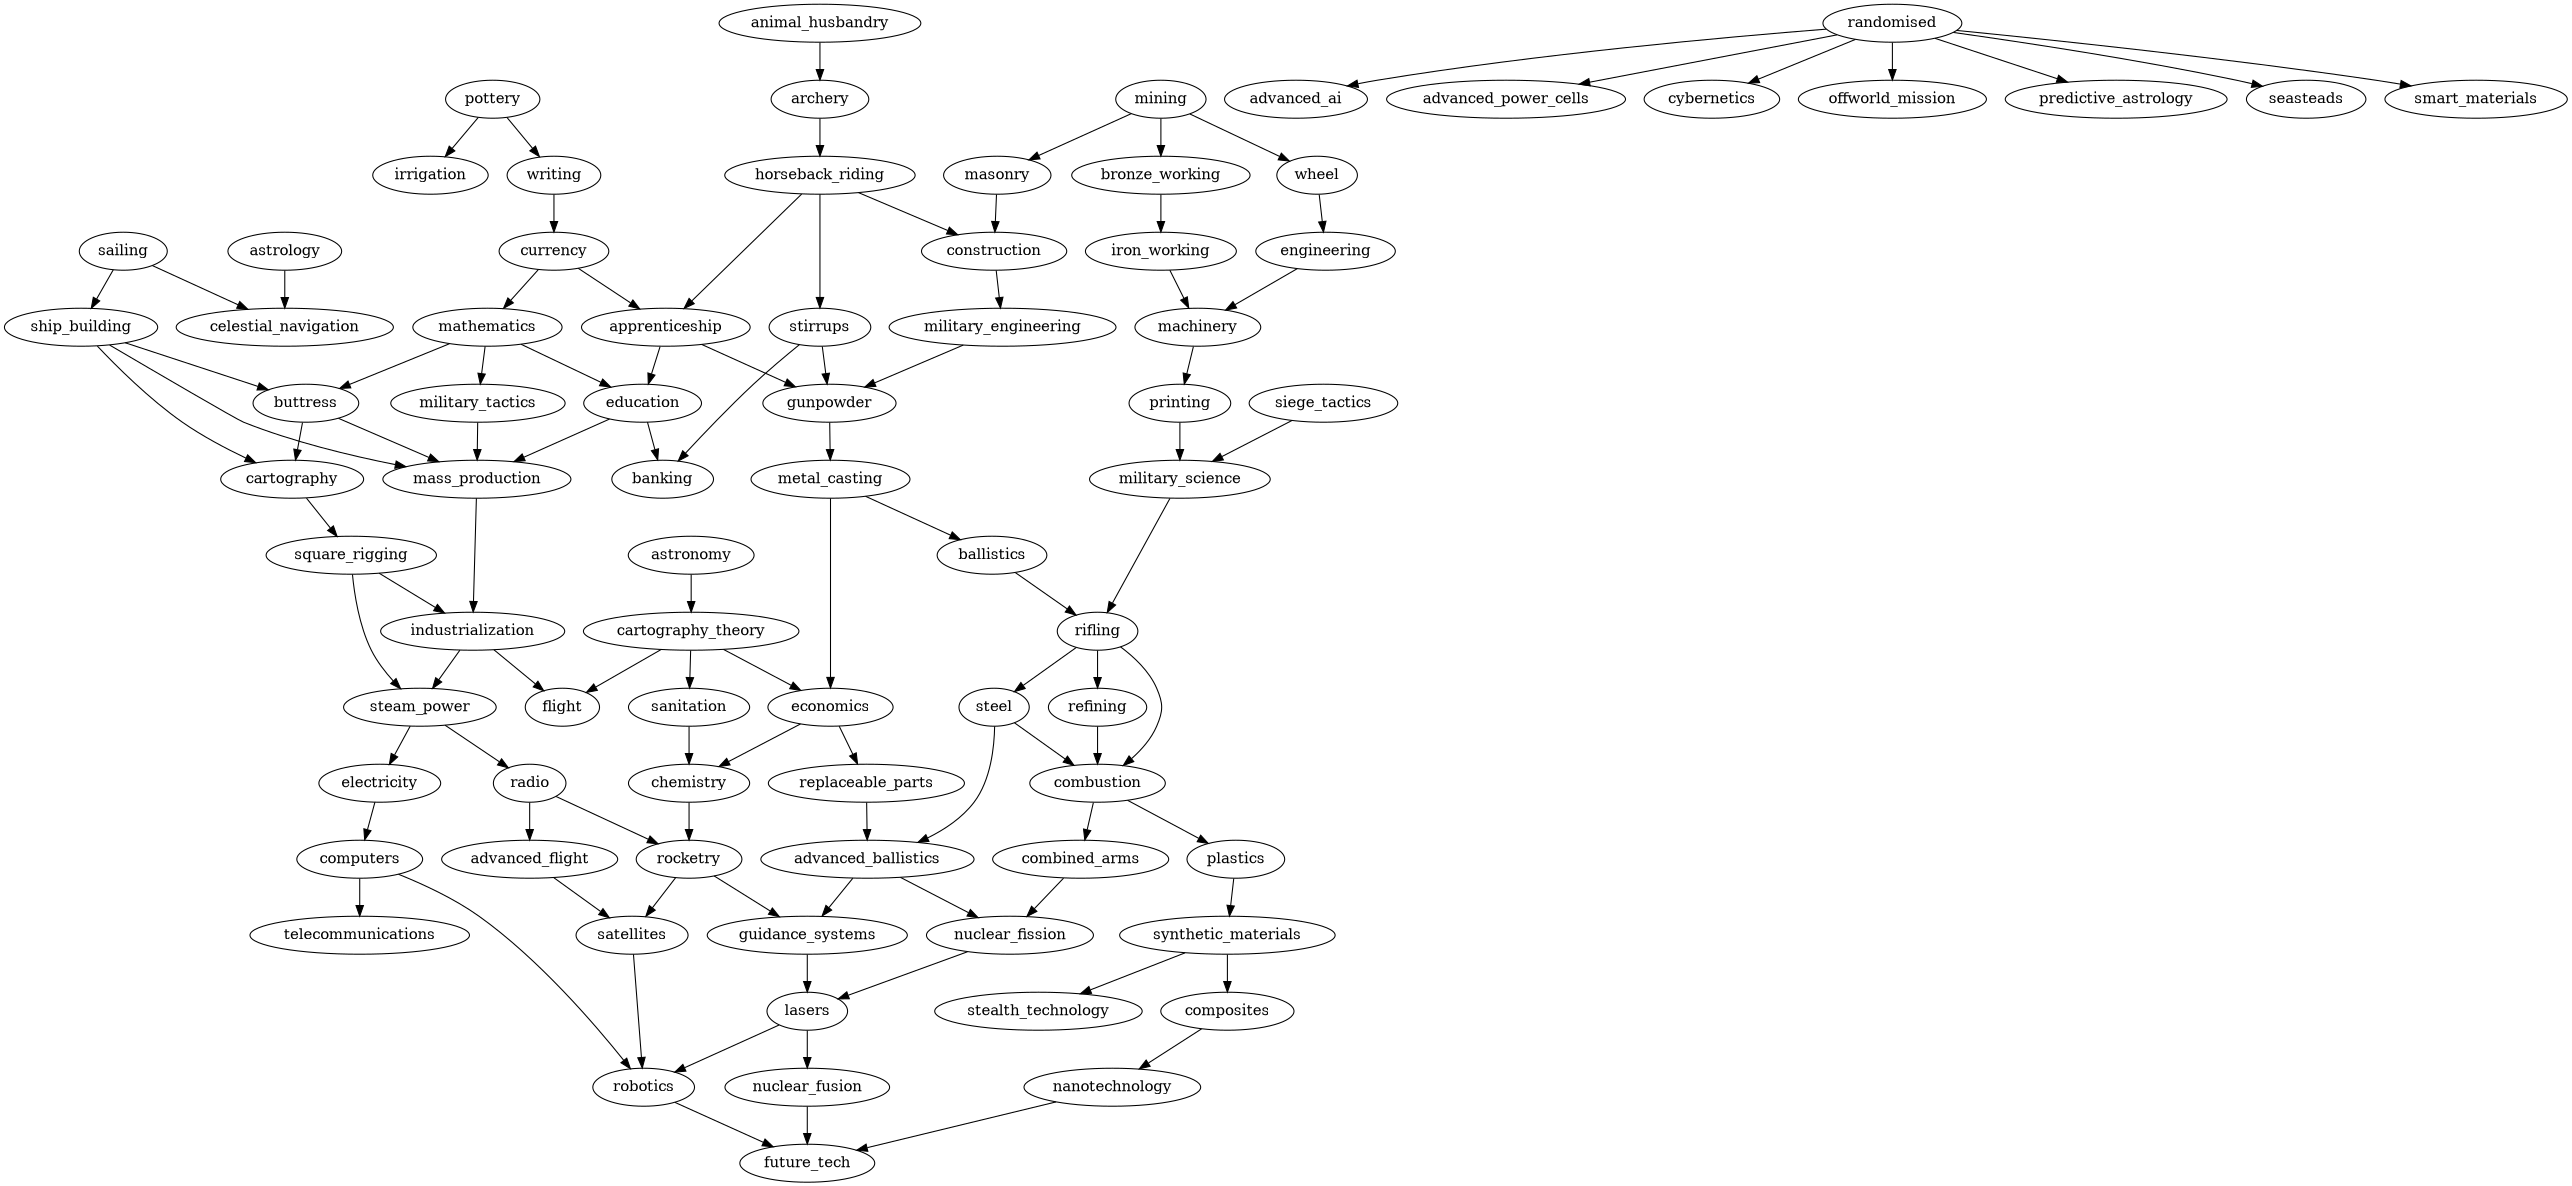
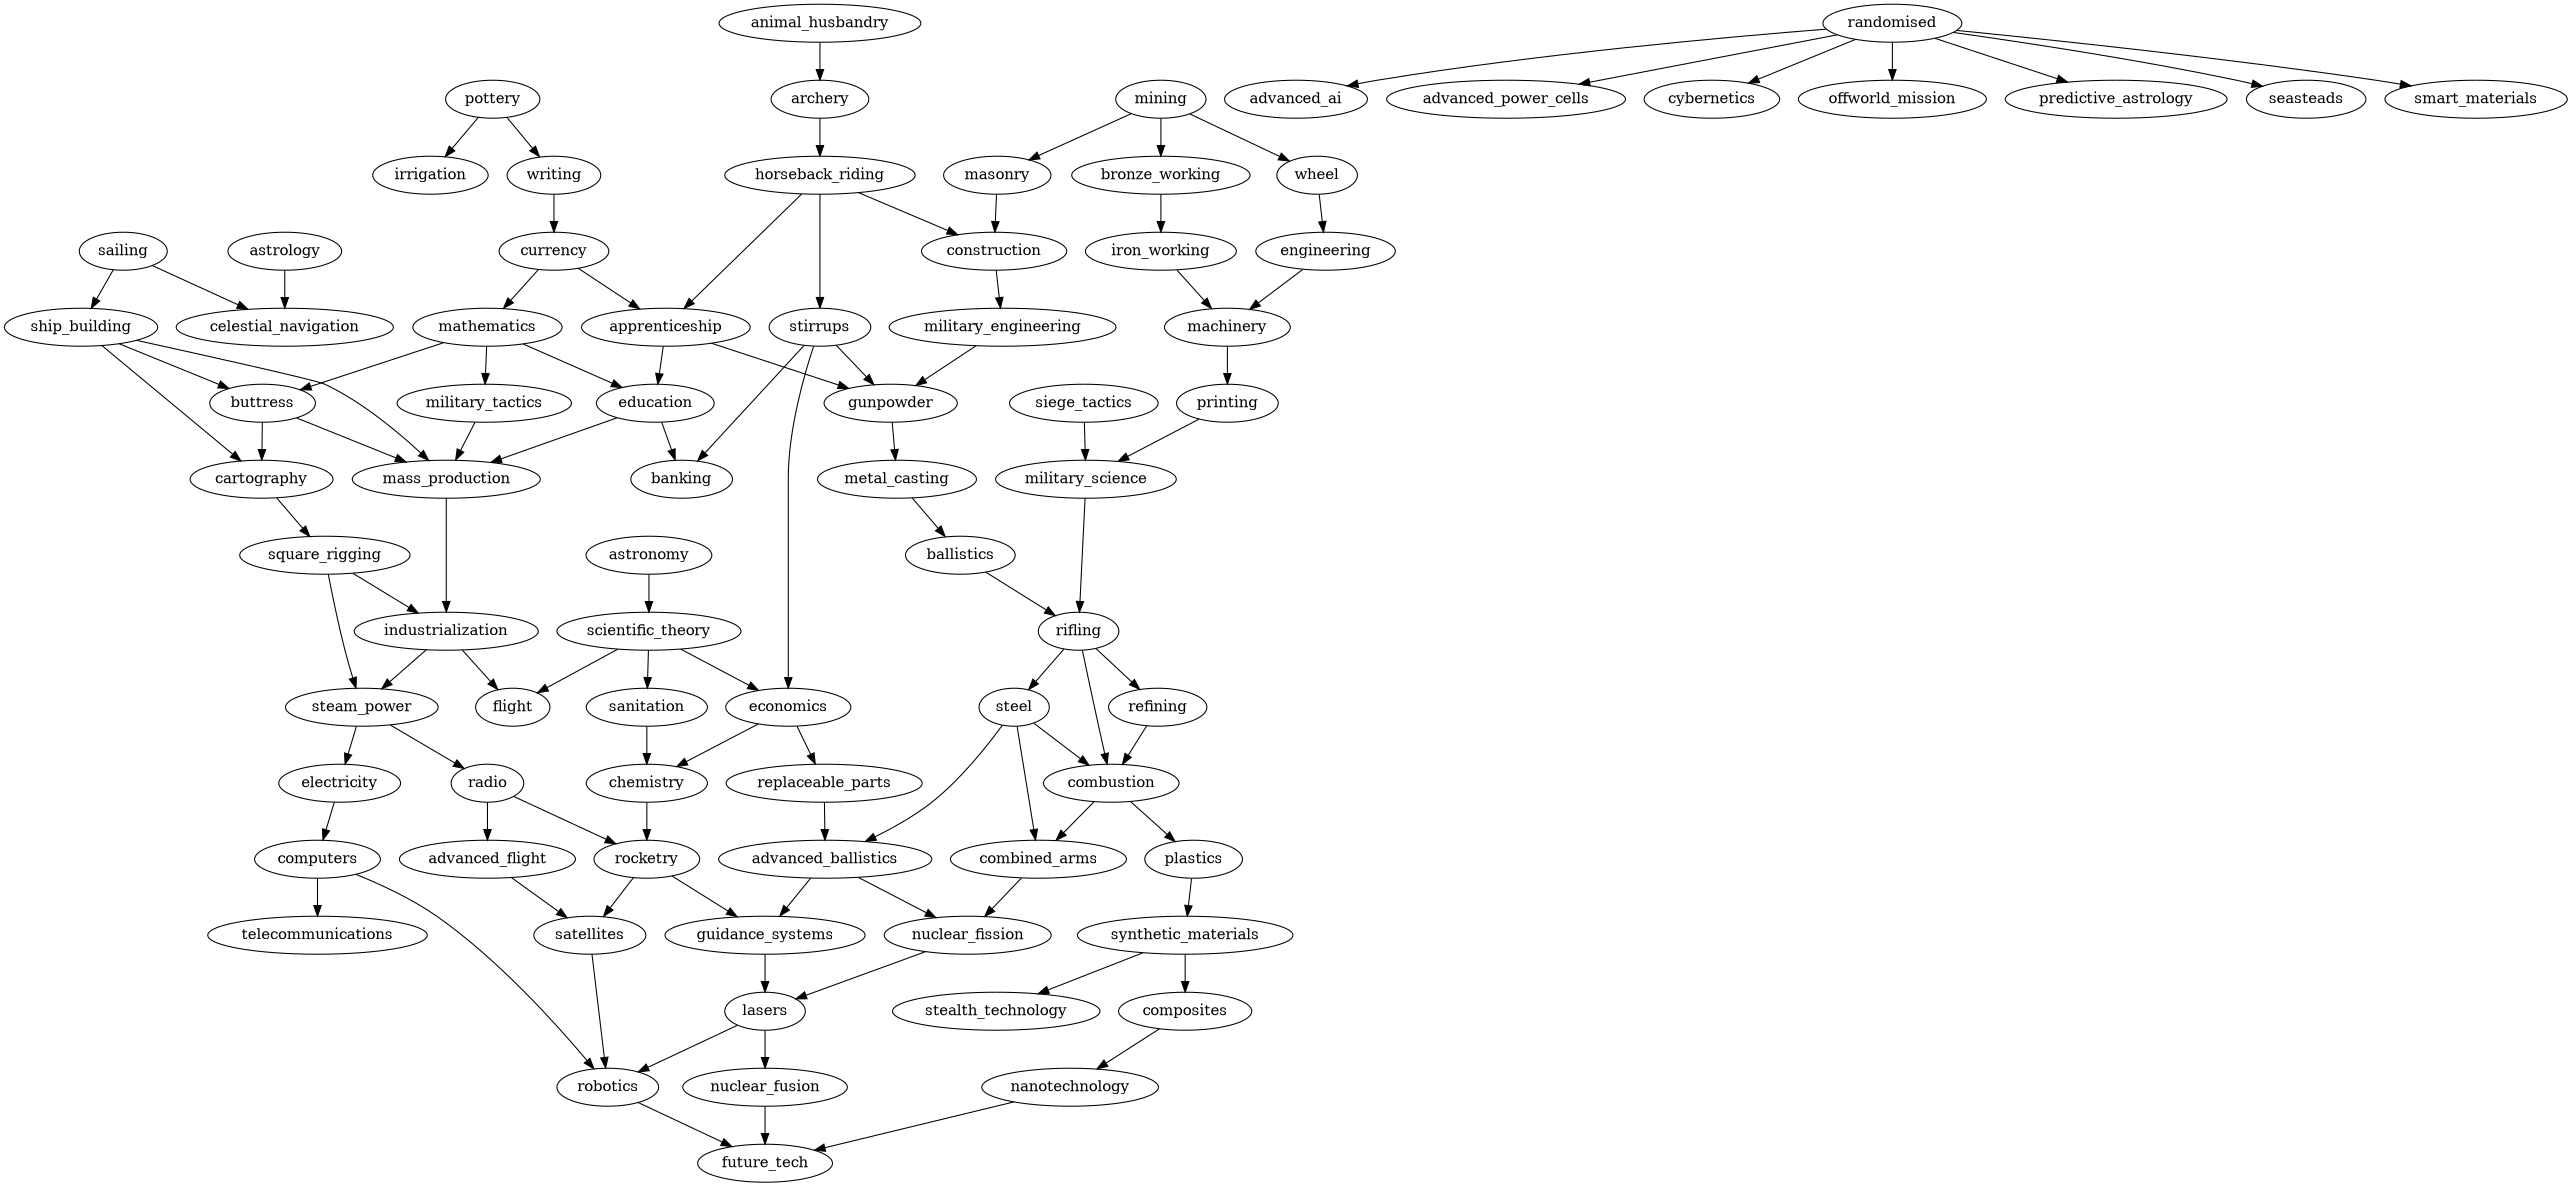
(831, 588) -> (788, 511)
(691, 631) -> (649, 631)
none -> (1025, 778)
